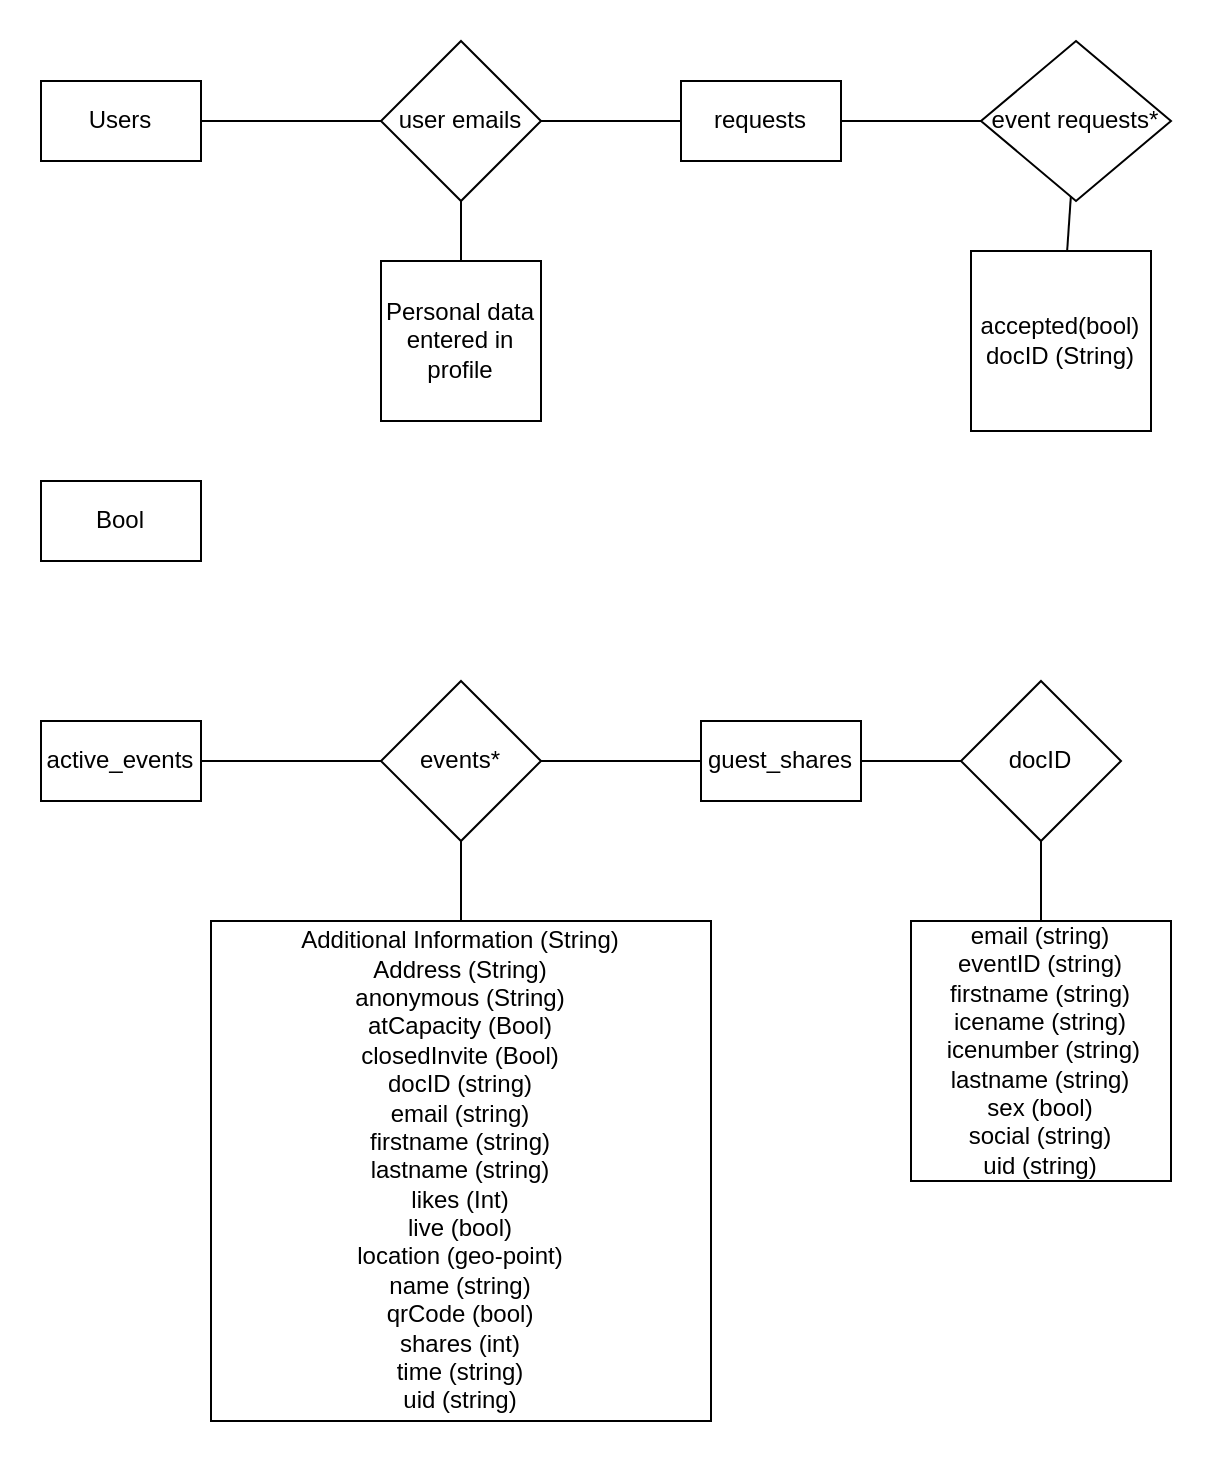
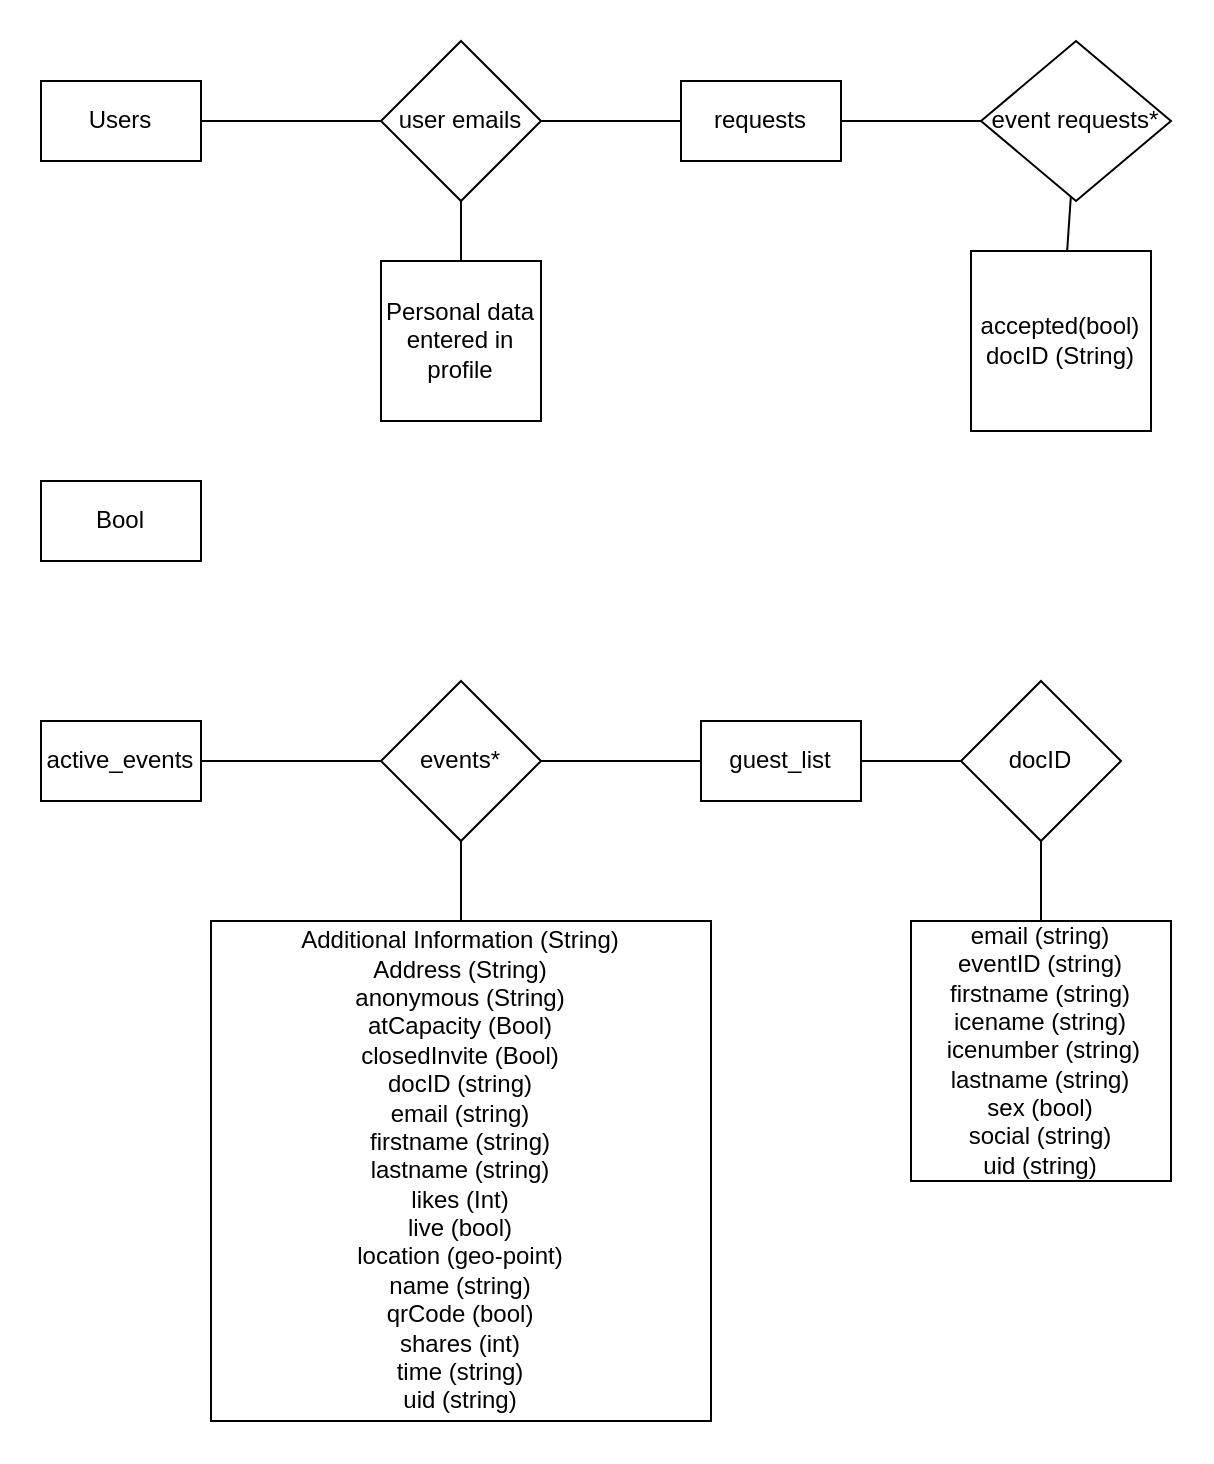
(781, 761) -> (781, 761)
